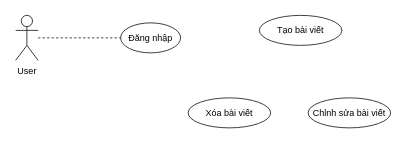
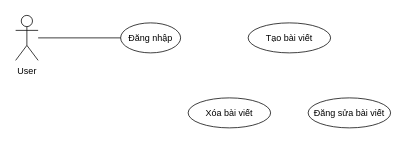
(300, 30) -> (289, 38)
(79, 38) -> (79, 38)
(349, 113) -> (349, 113)
